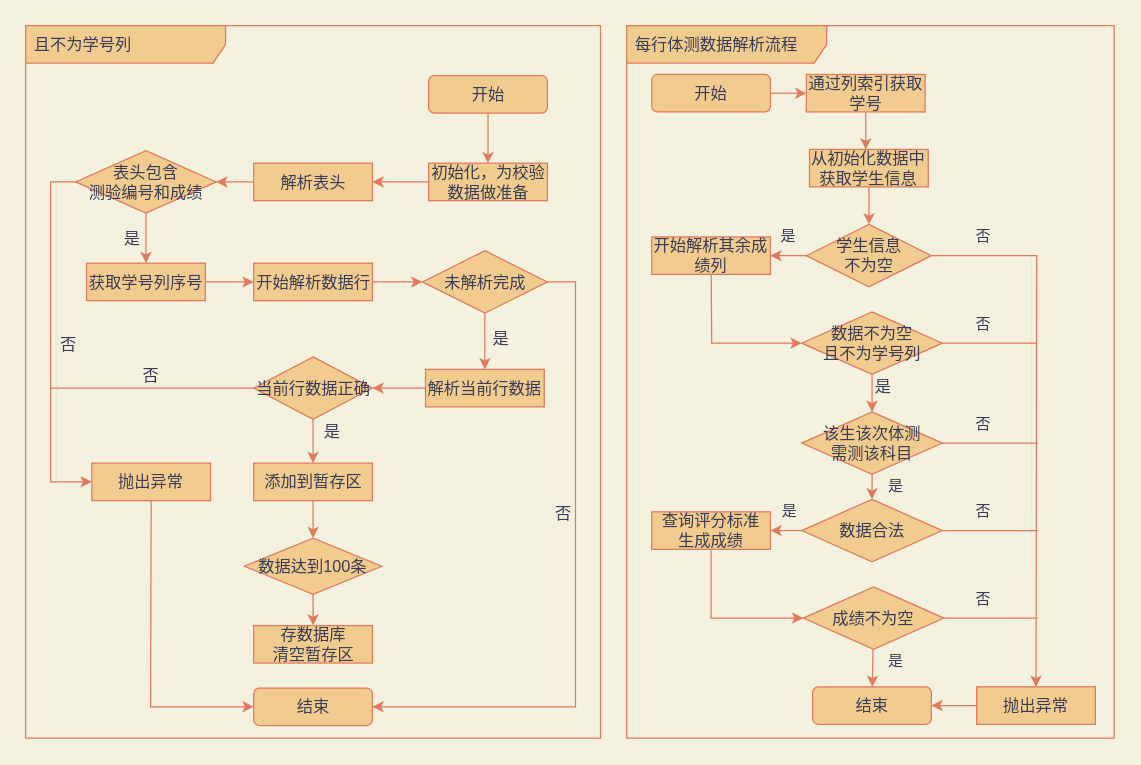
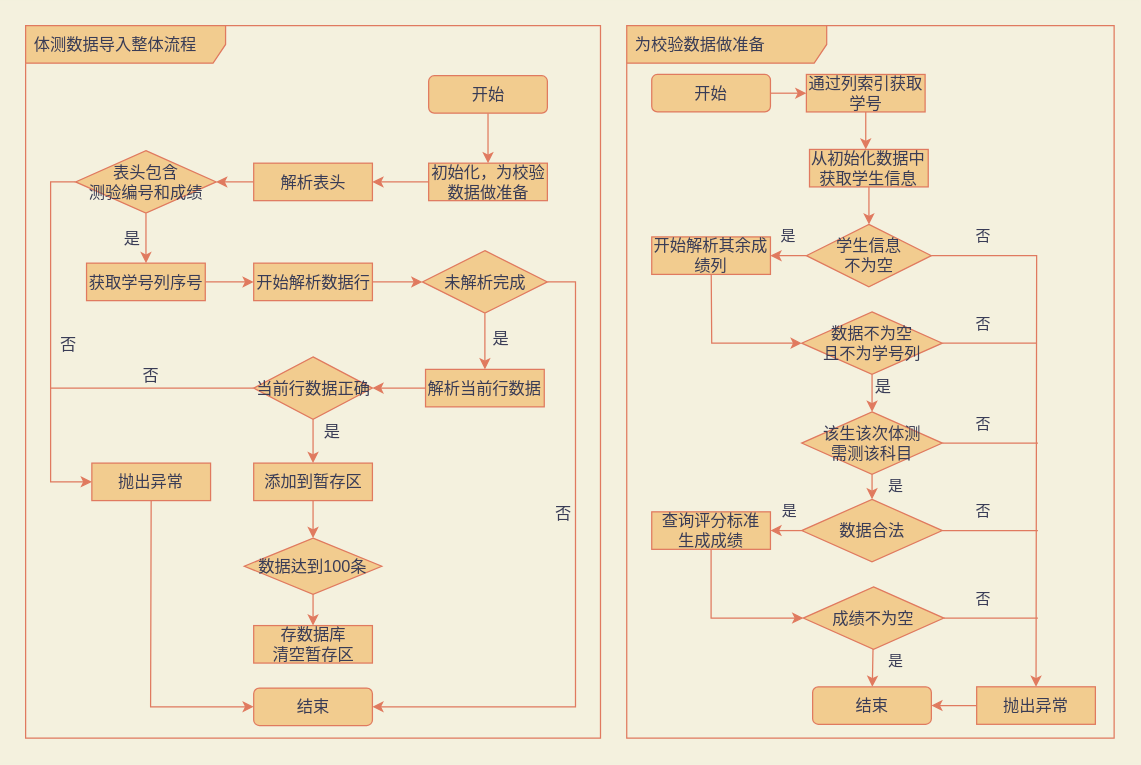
(83, 44) -> (116, 44)
(717, 44) -> (701, 44)
